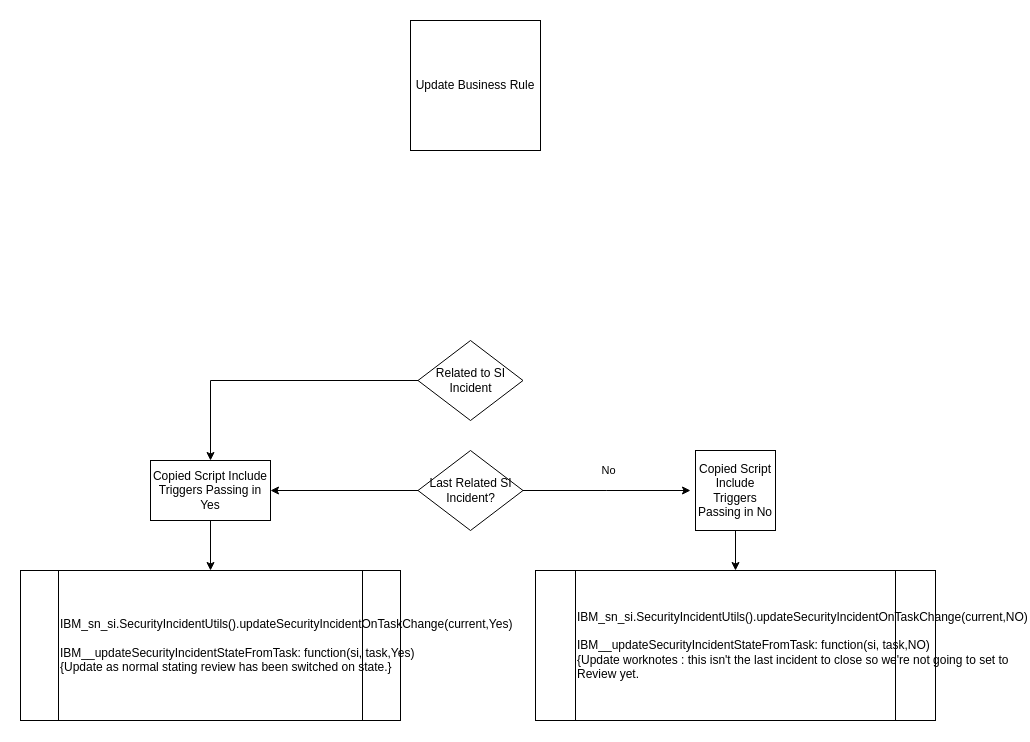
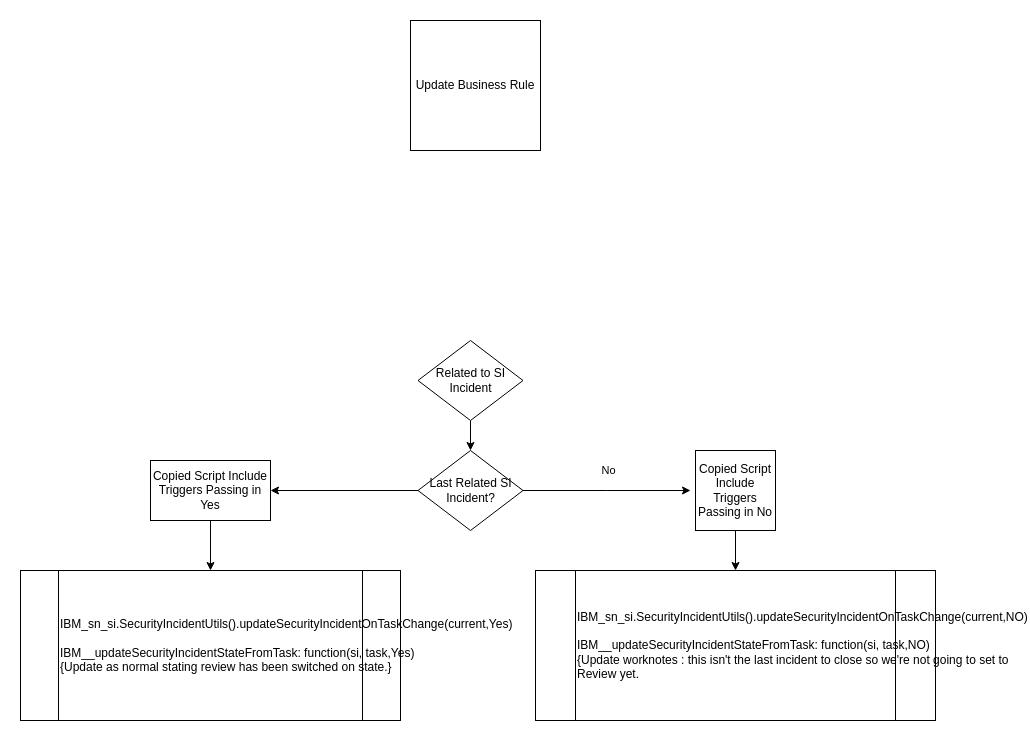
(278, 381) -> (471, 440)
